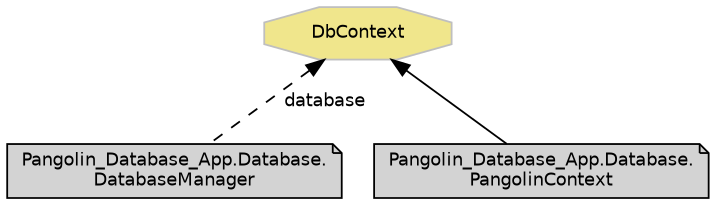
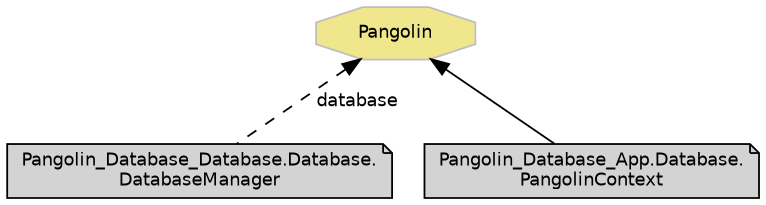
(358, 33) -> (396, 33)
(174, 171) -> (200, 171)
